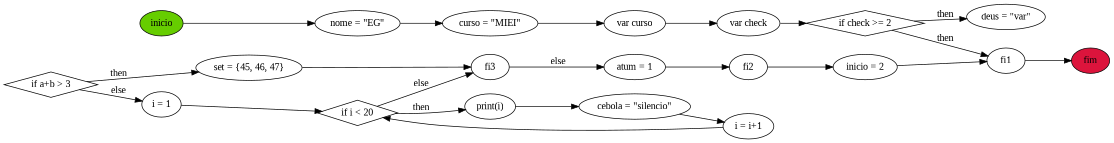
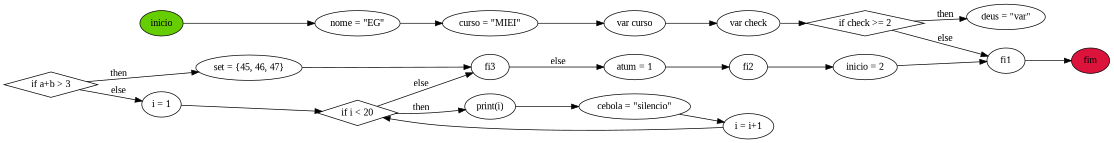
(945, 38) -> (945, 38)
